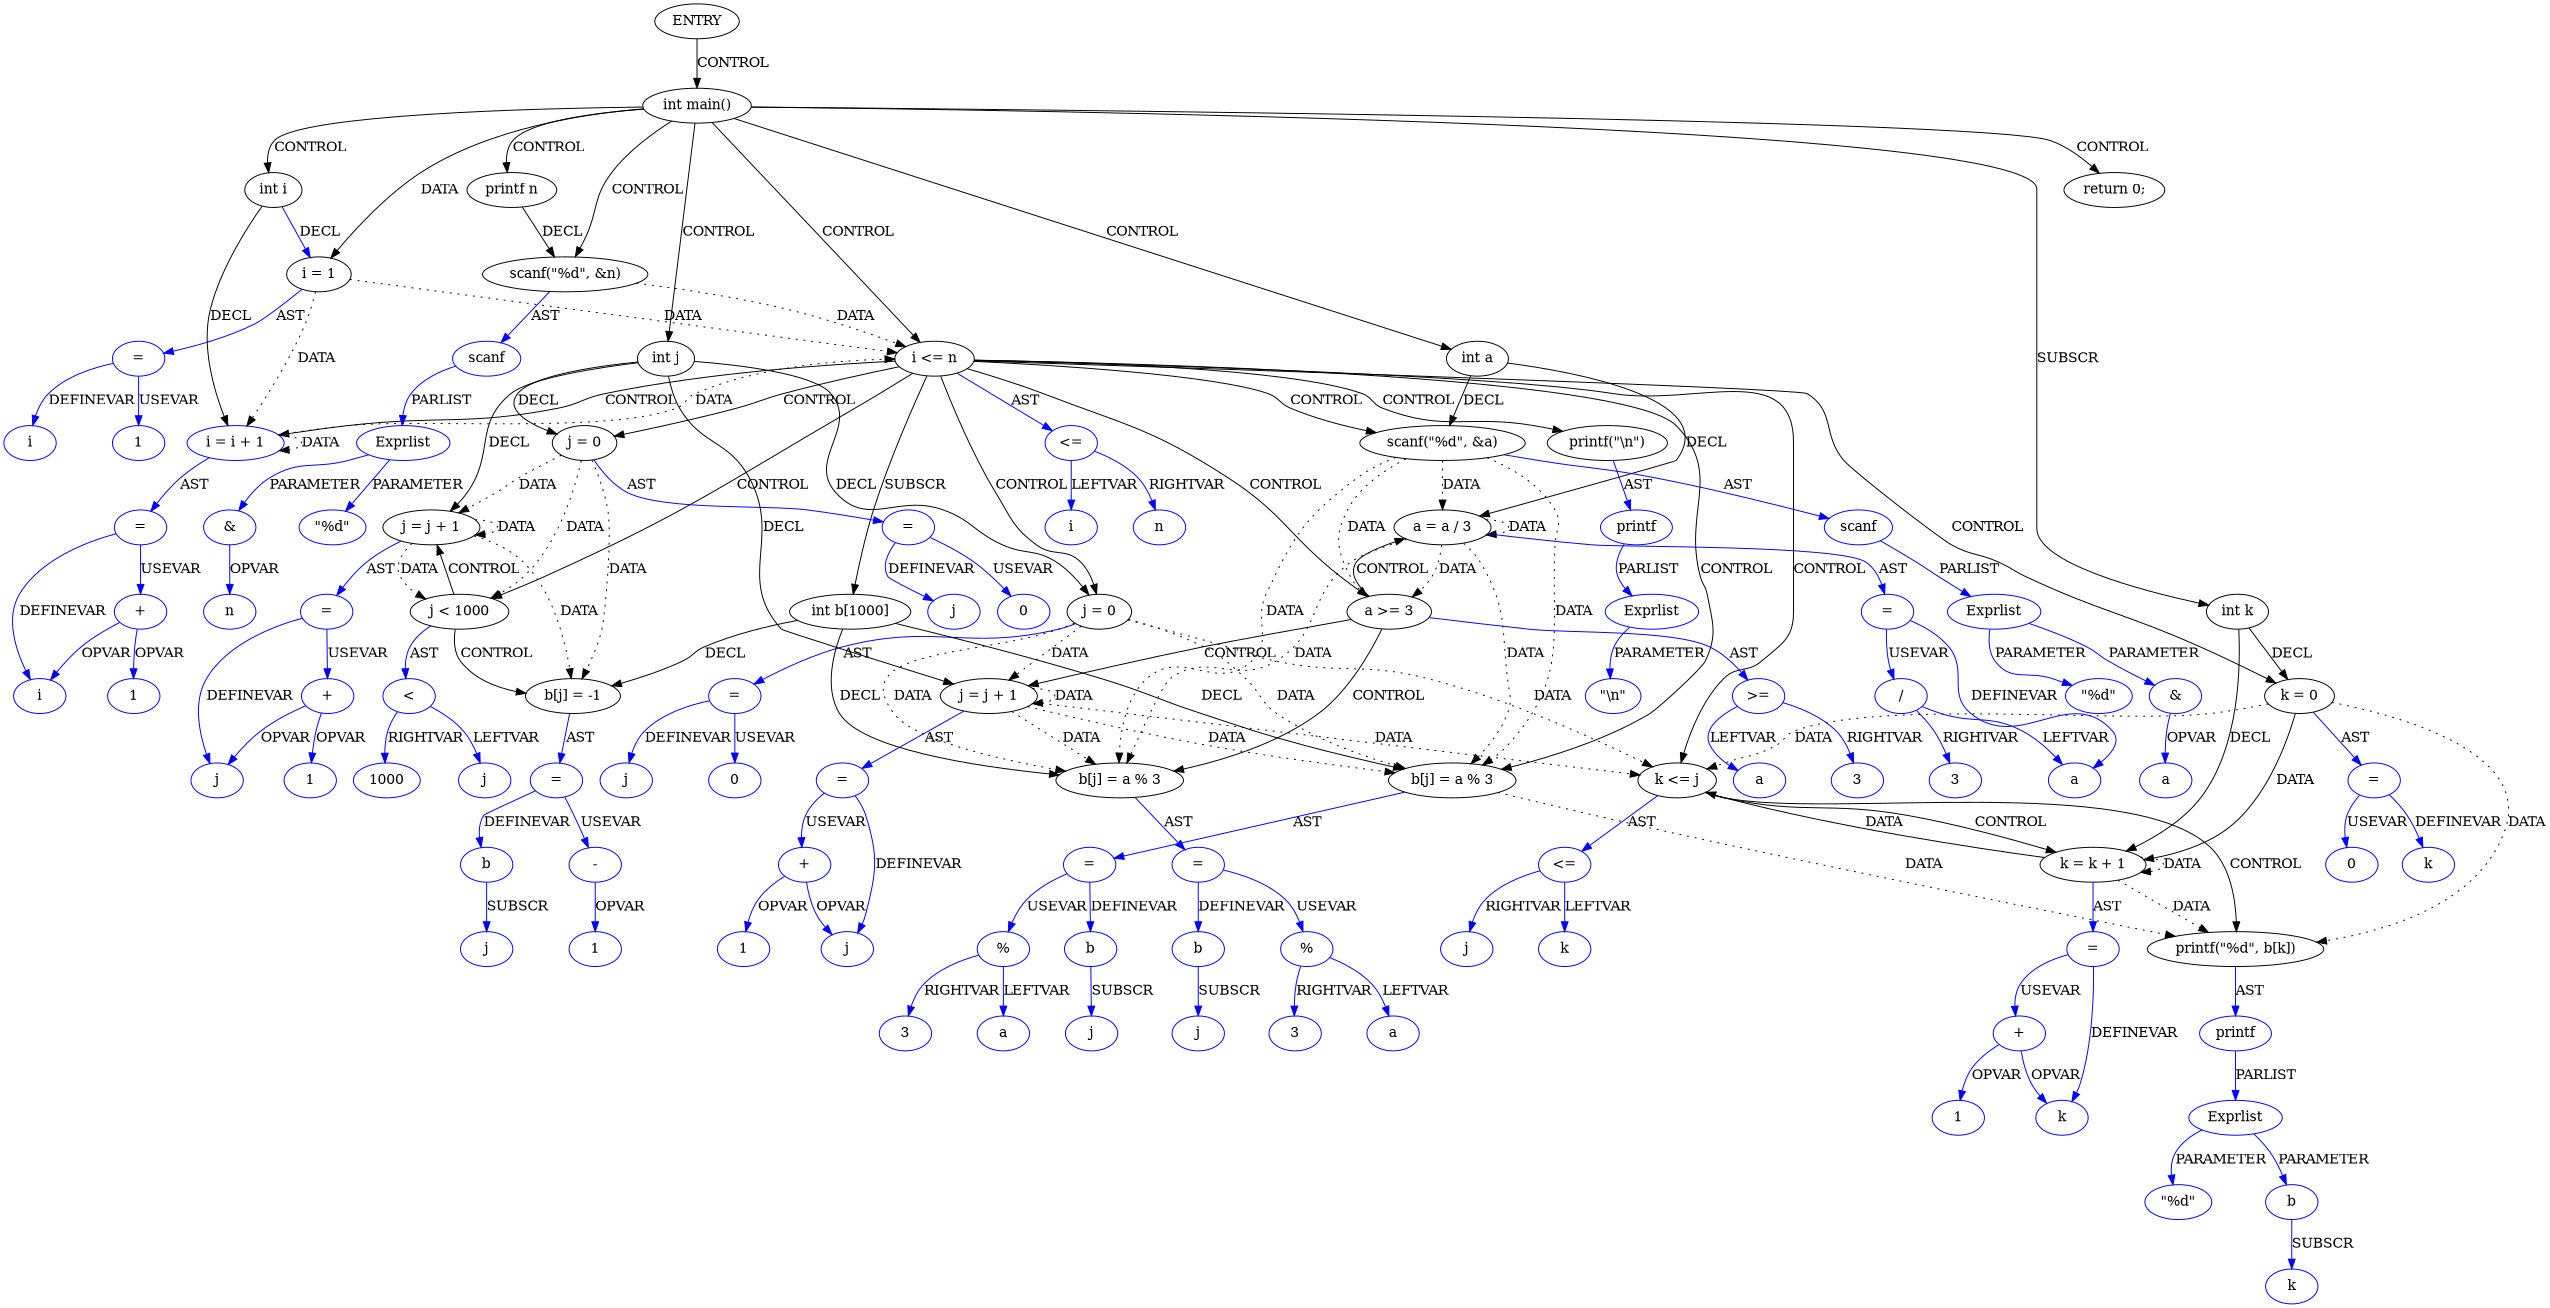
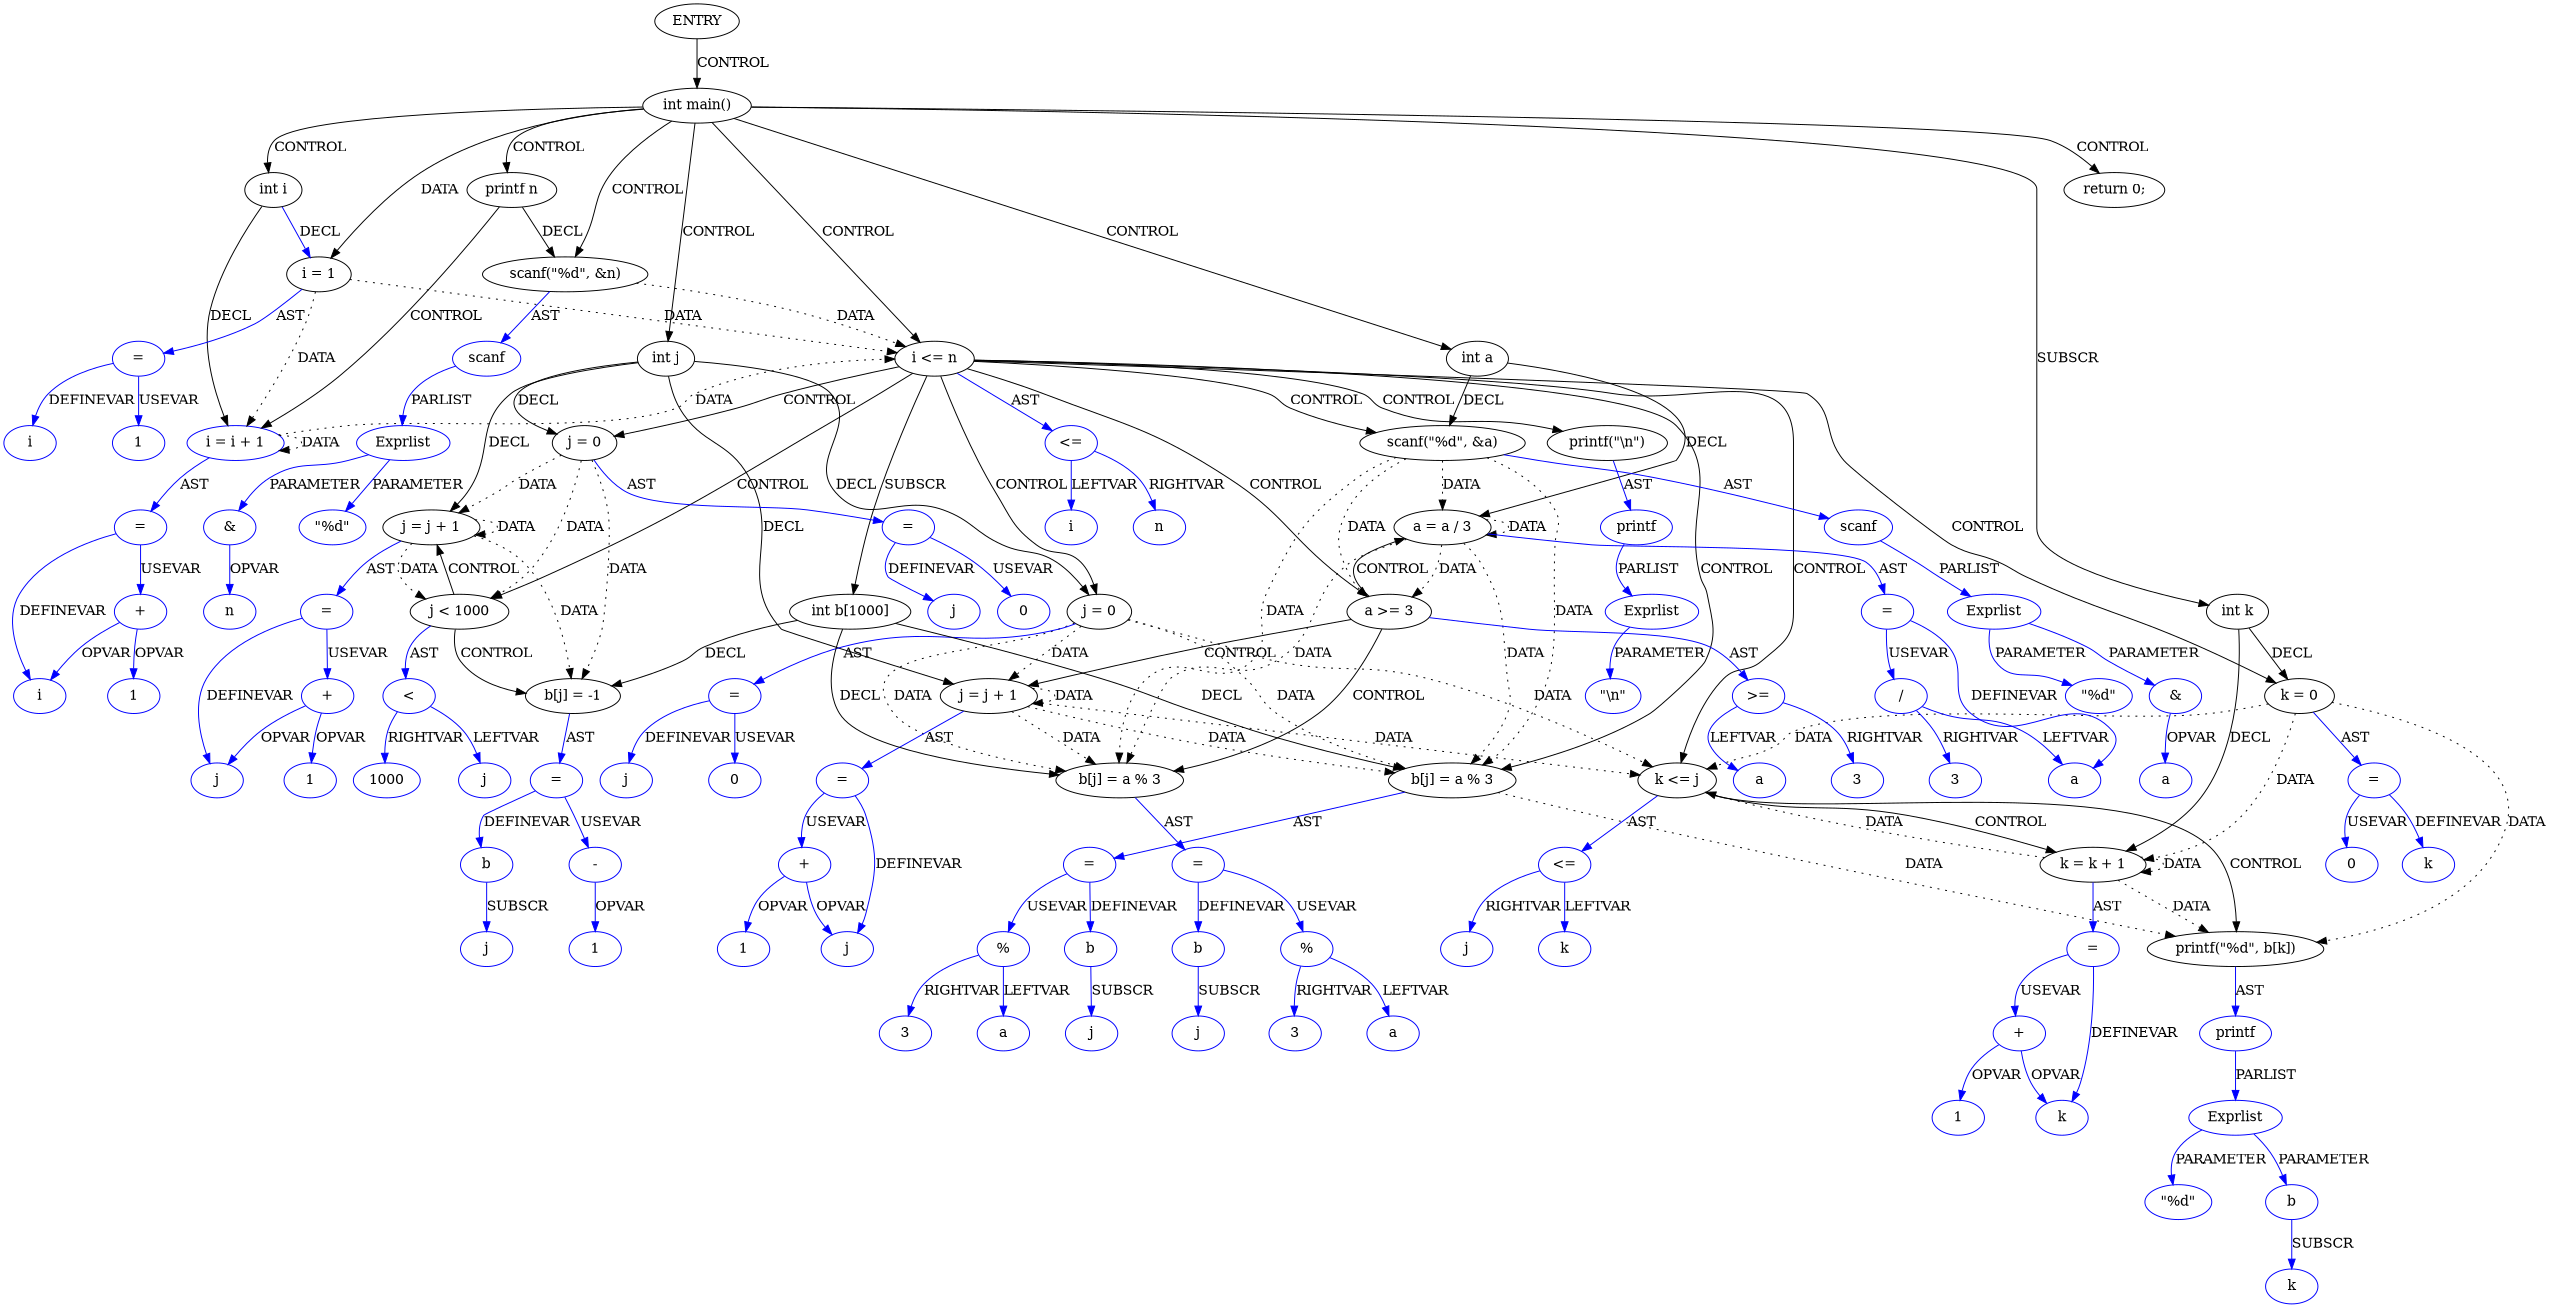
(592, 397) -> (394, 325)
(2247, 809) -> (2247, 809)
(1879, 831) -> (1879, 831)
